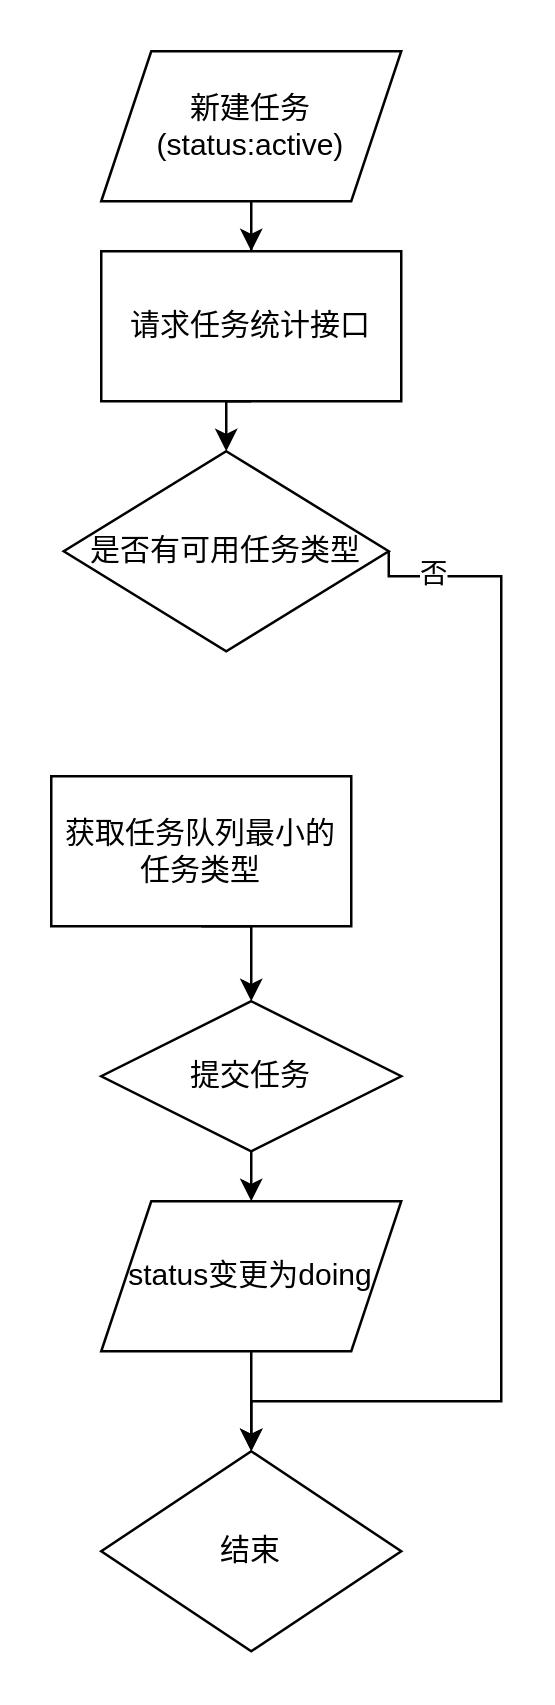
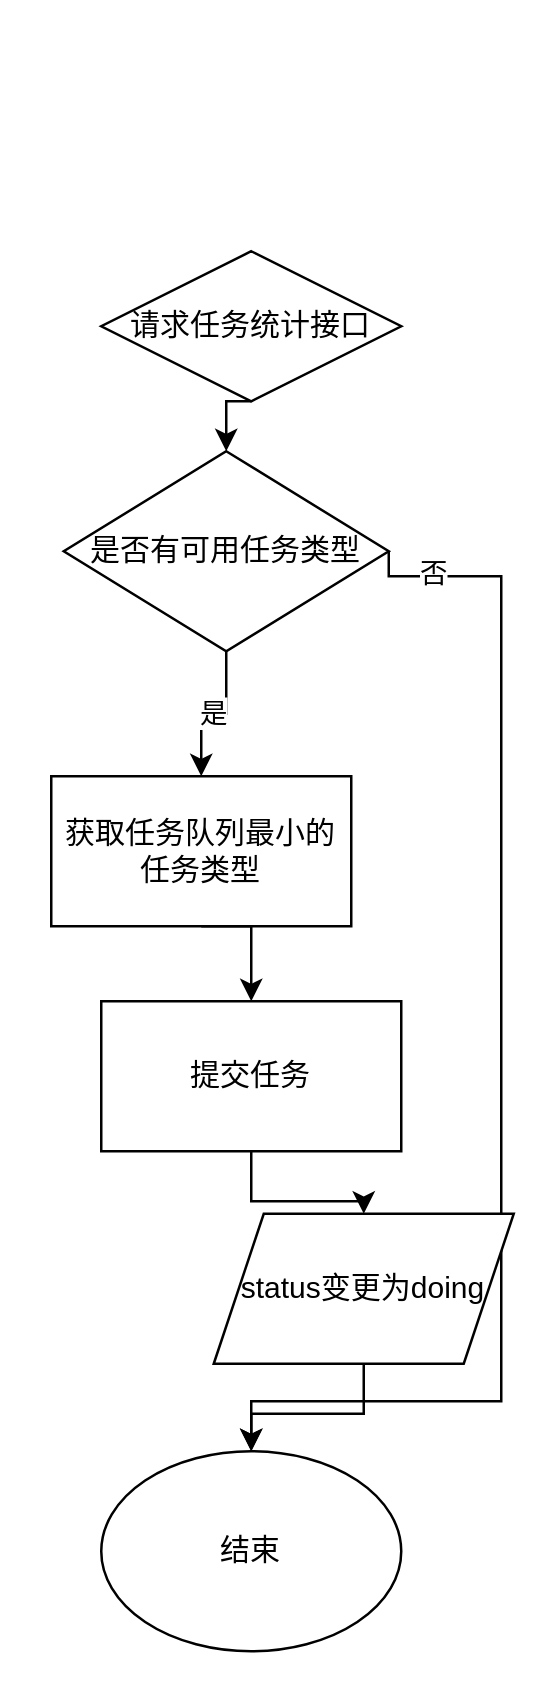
(251, 126) -> none
(251, 234) -> none
(251, 326) -> (251, 326)
none -> (201, 722)
(251, 1076) -> (251, 1076)
(251, 1276) -> (364, 1289)
(251, 1551) -> (251, 1551)
